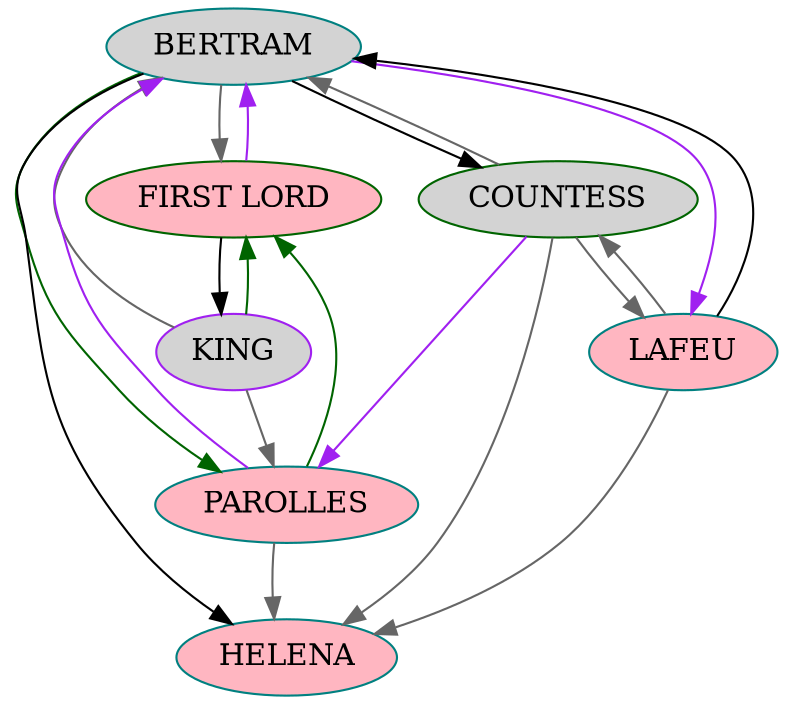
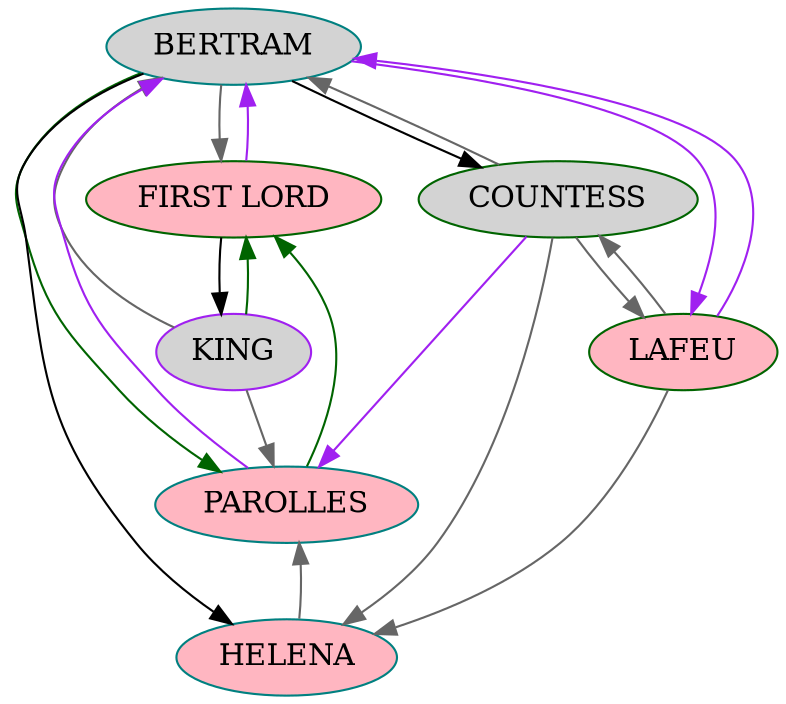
(644, 111) -> (644, 111)
(683, 352) -> (683, 352)
(273, 570) -> (301, 591)
